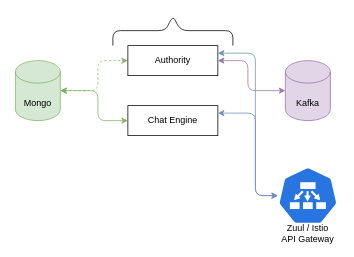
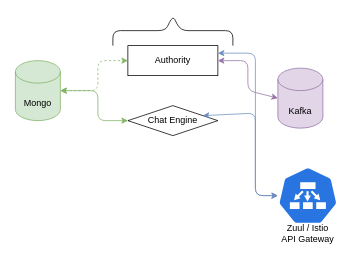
(308, 90) -> (300, 98)
(173, 120) -> (173, 120)
